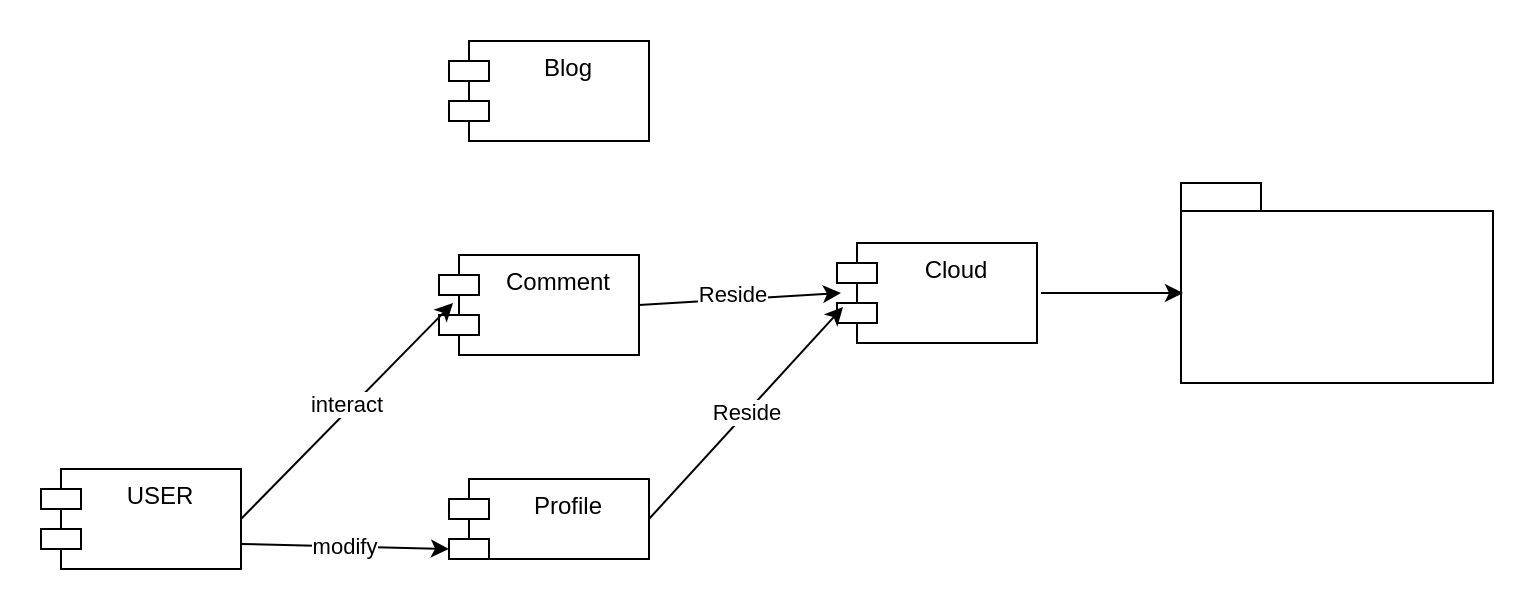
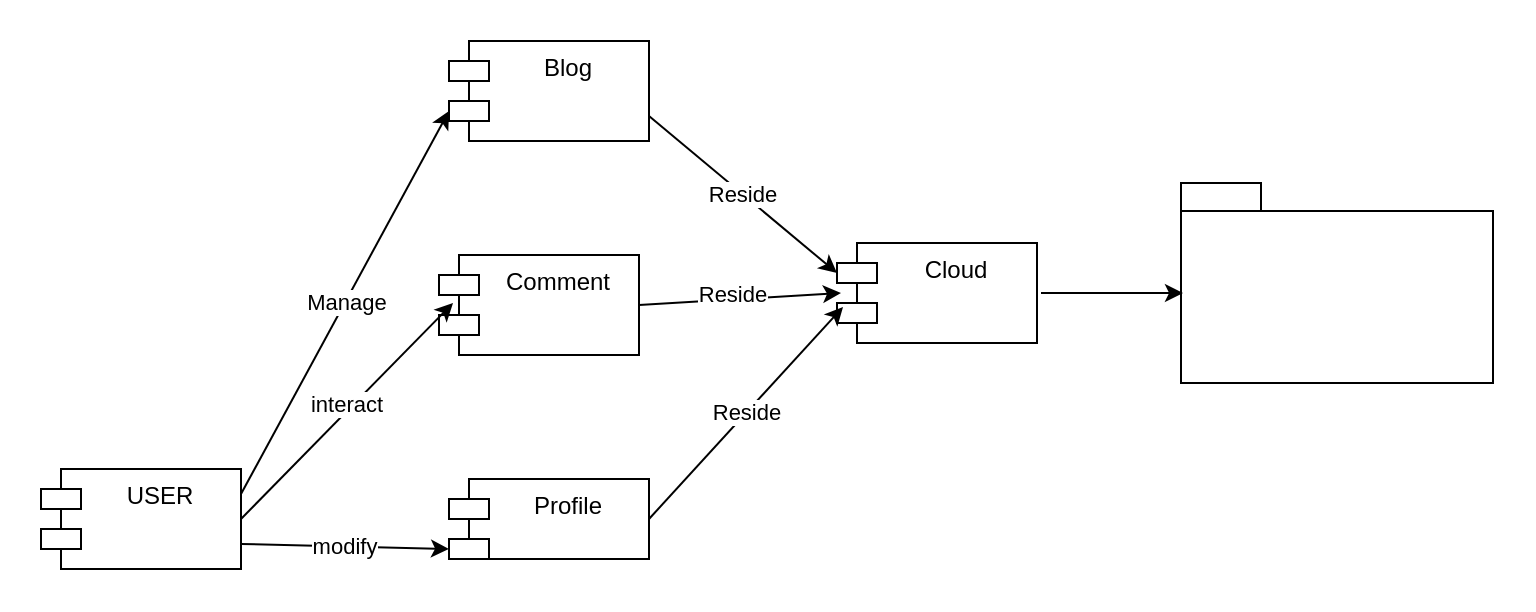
none -> (782, 227)
none -> (342, 309)
